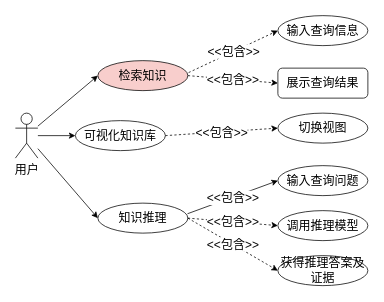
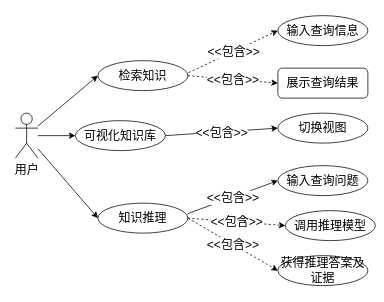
(143, 75) -> (143, 75)
(181, 134) -> (181, 134)
(323, 225) -> (330, 225)
